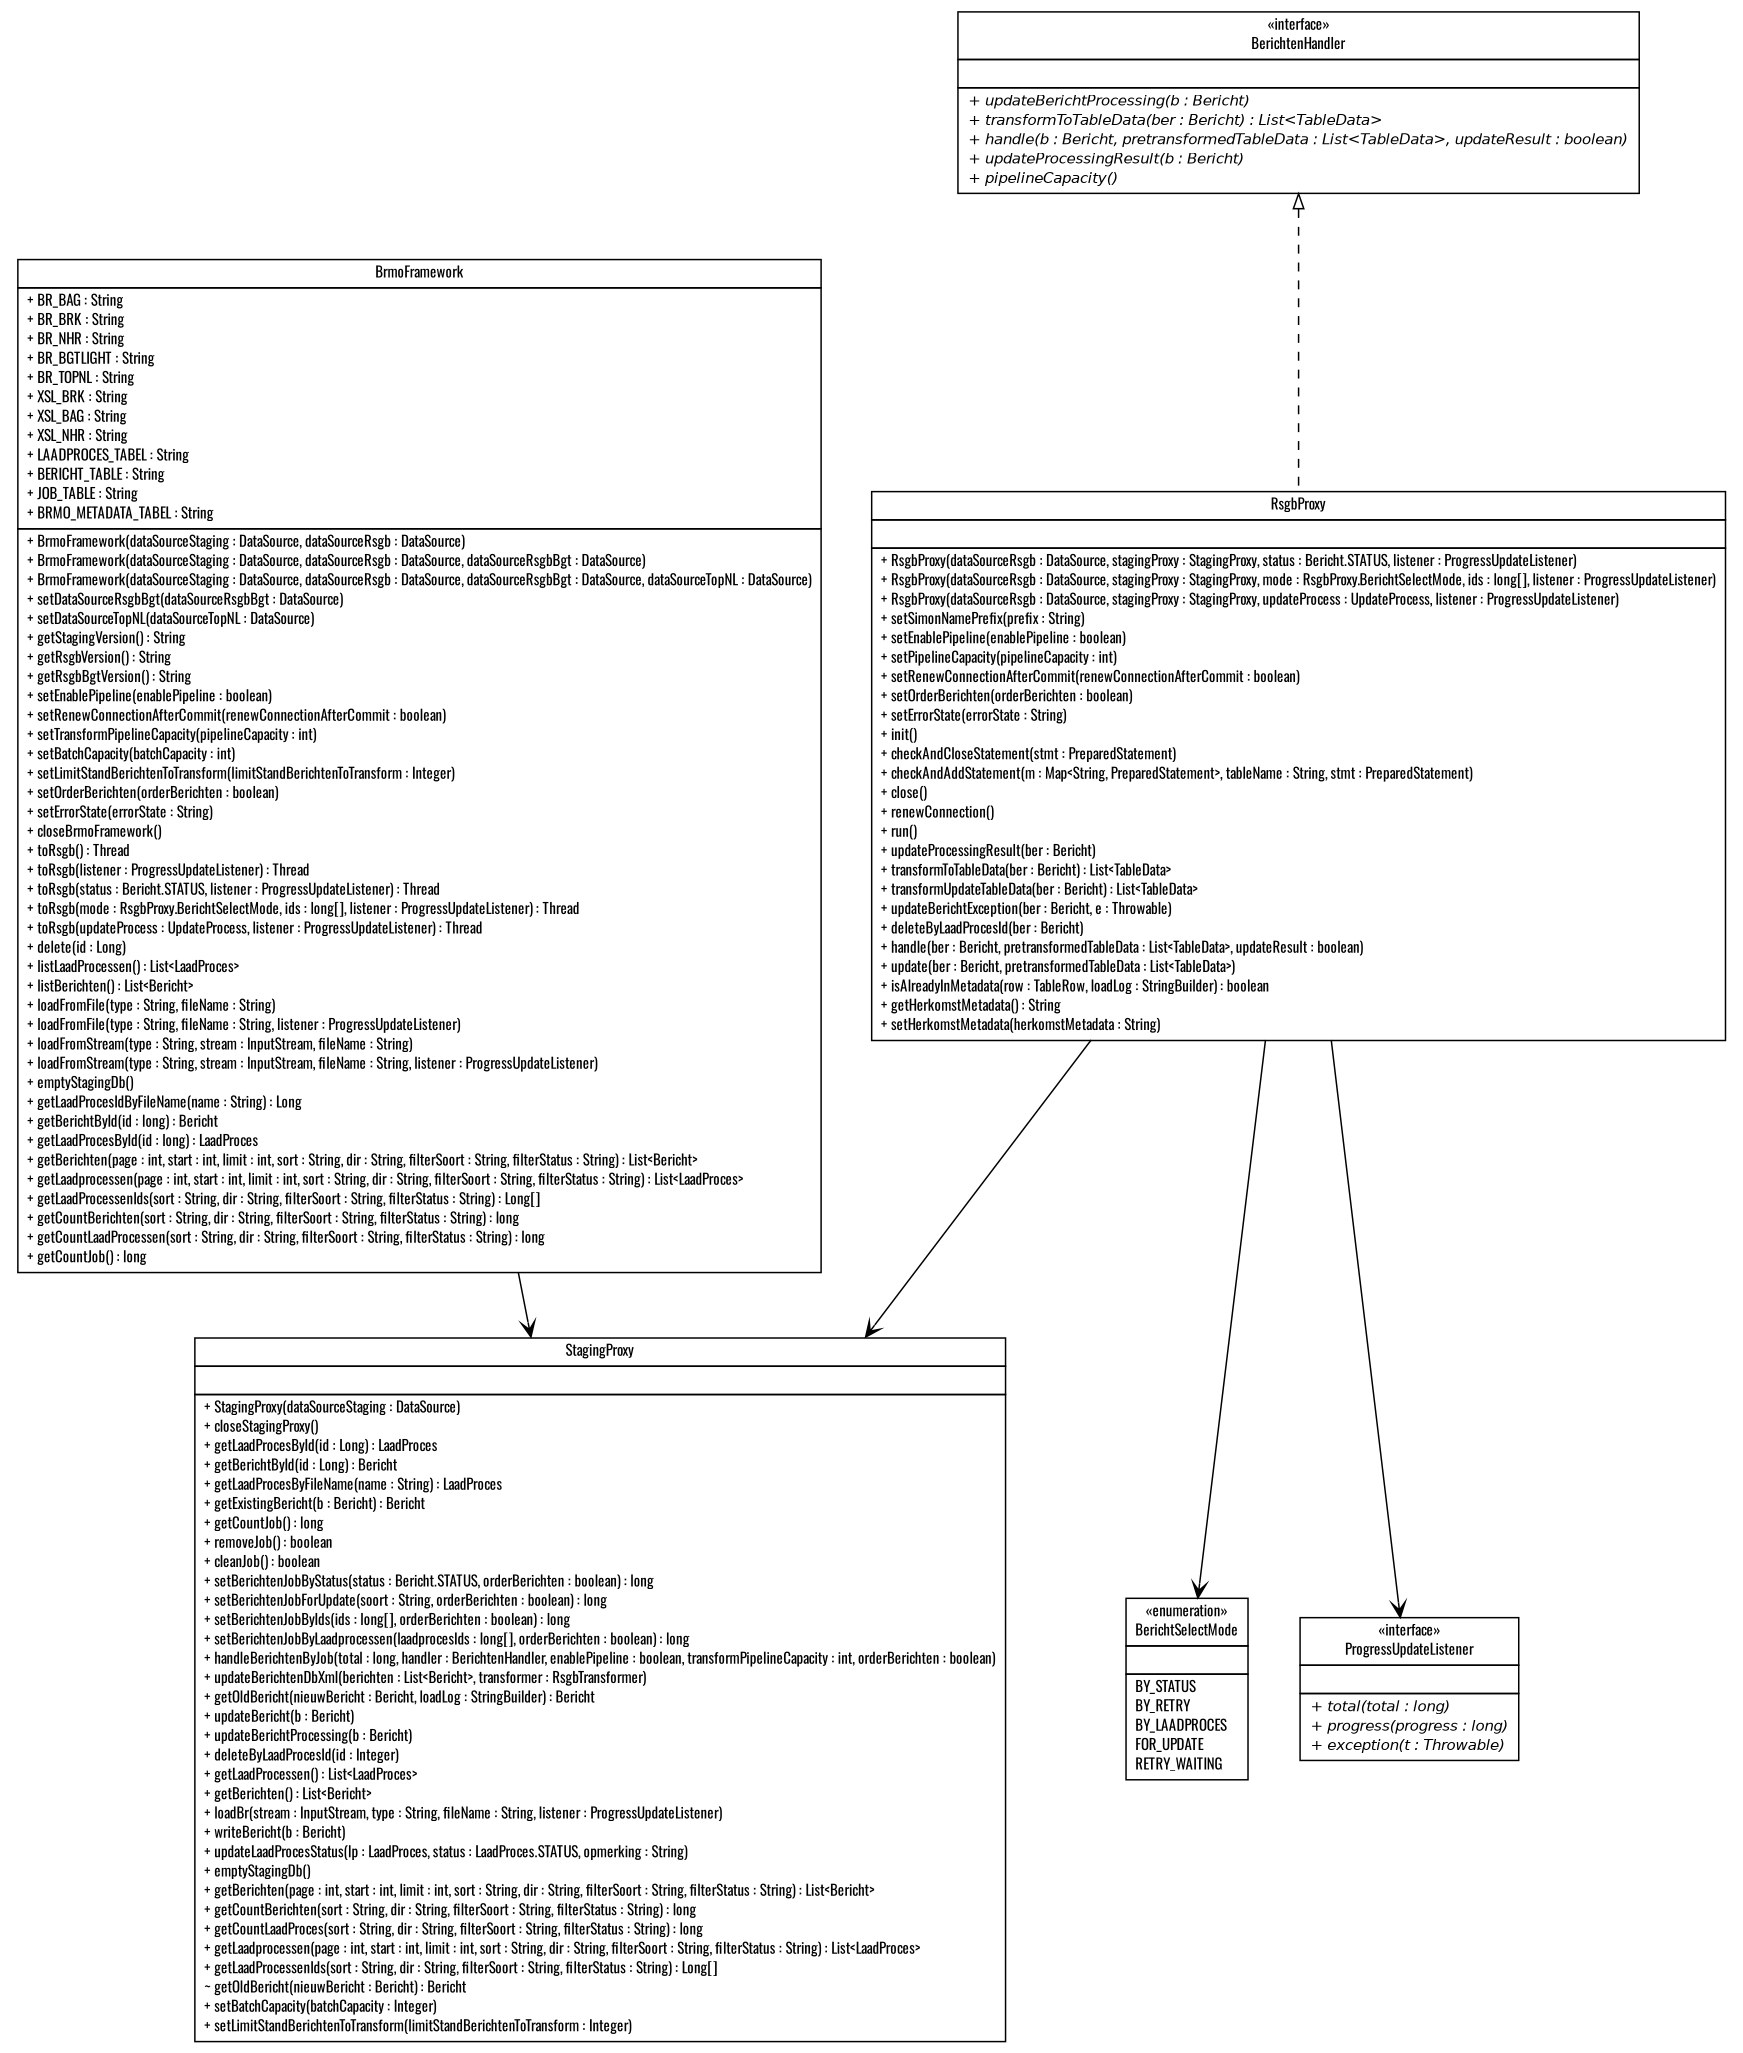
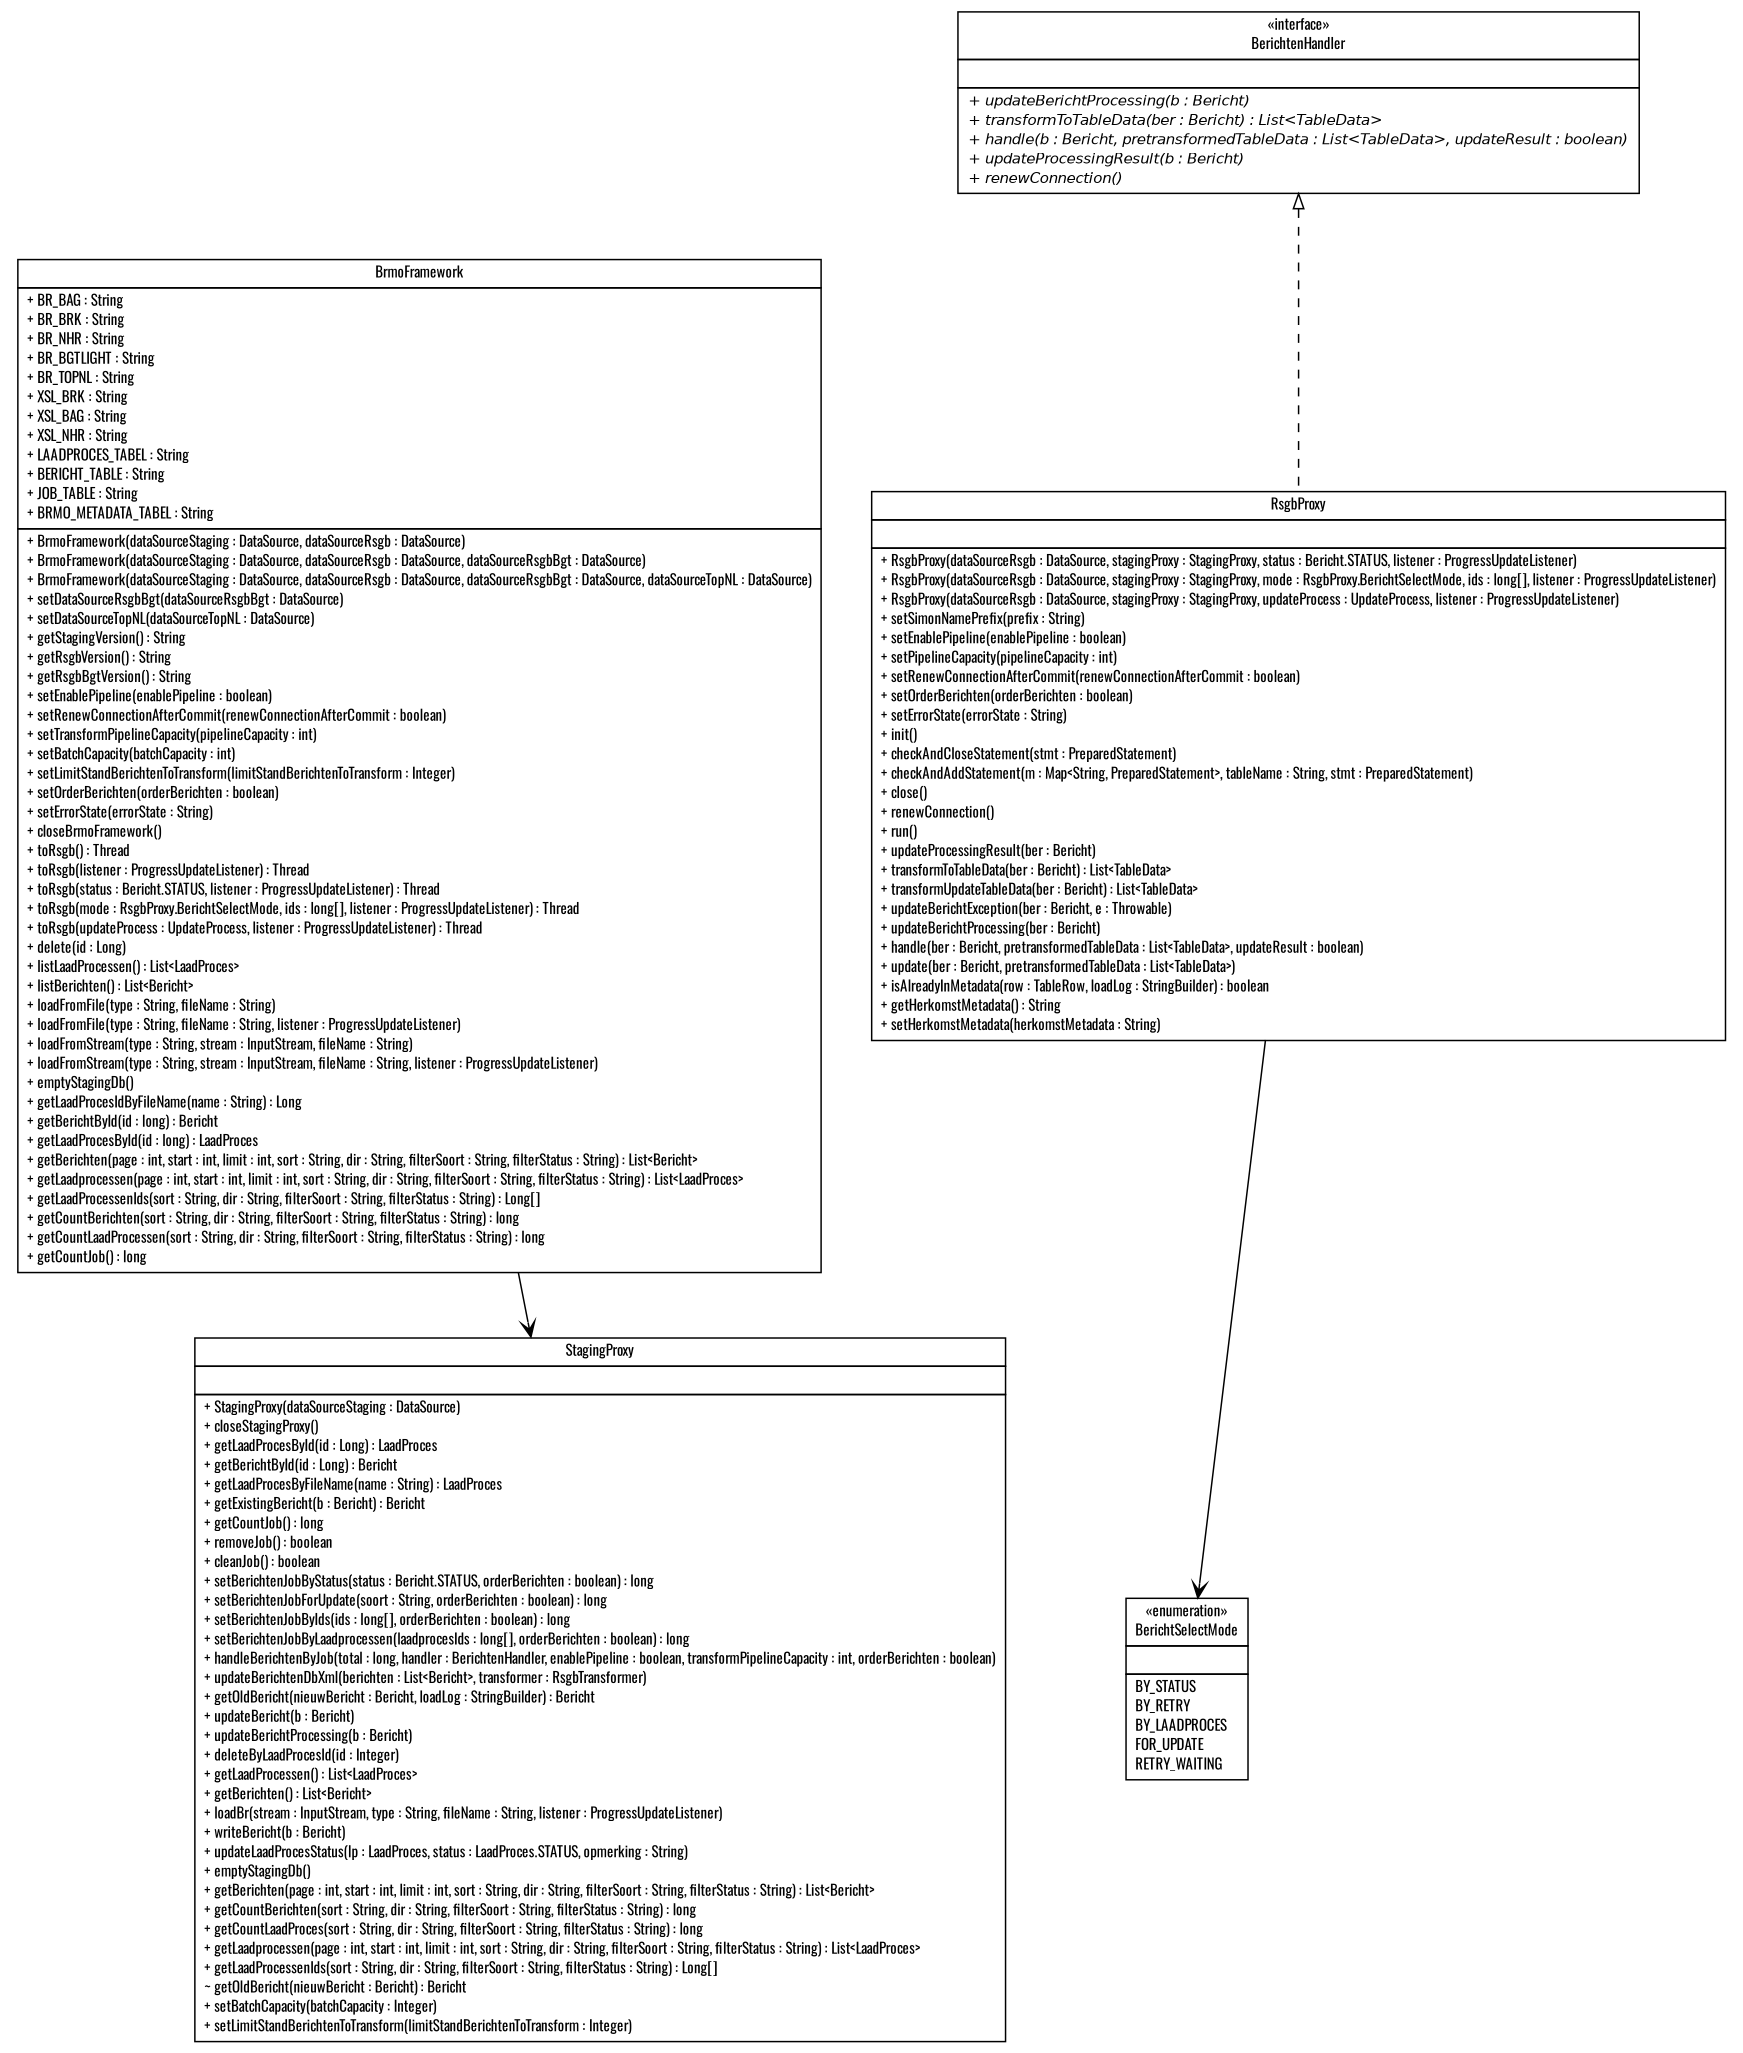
(1043, 178) -> (1046, 178)
(982, 929) -> (991, 929)
(983, 1182) -> none
(1409, 1689) -> none
